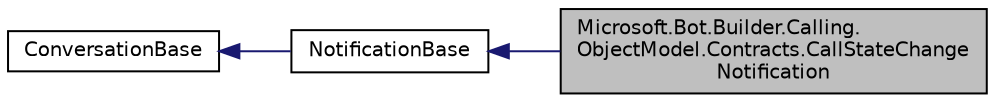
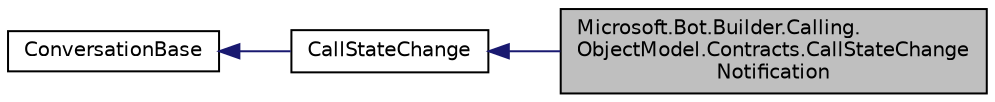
(390, 51) -> (390, 51)
